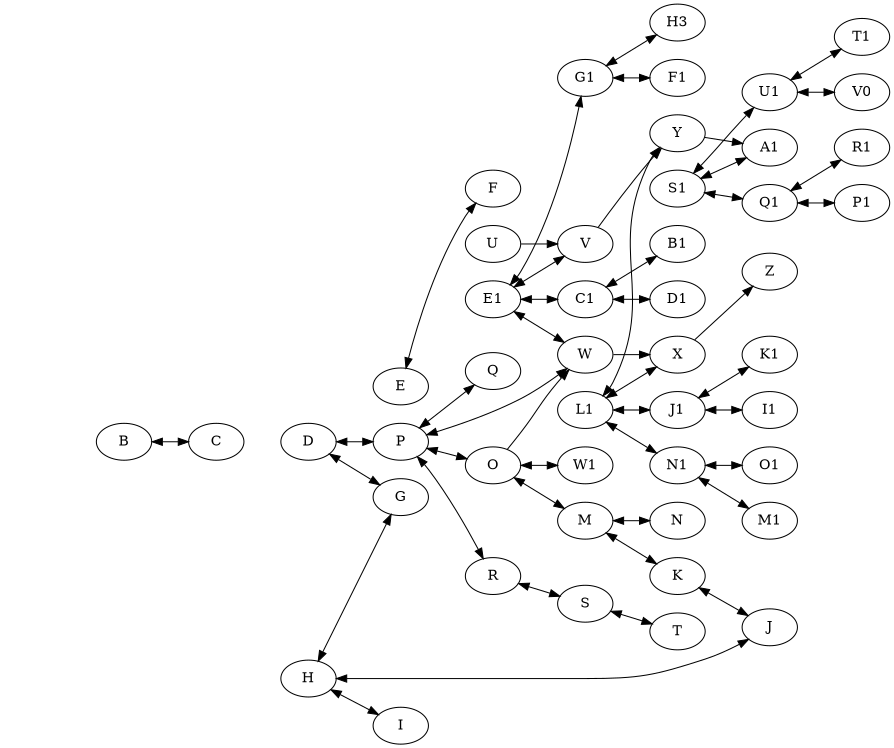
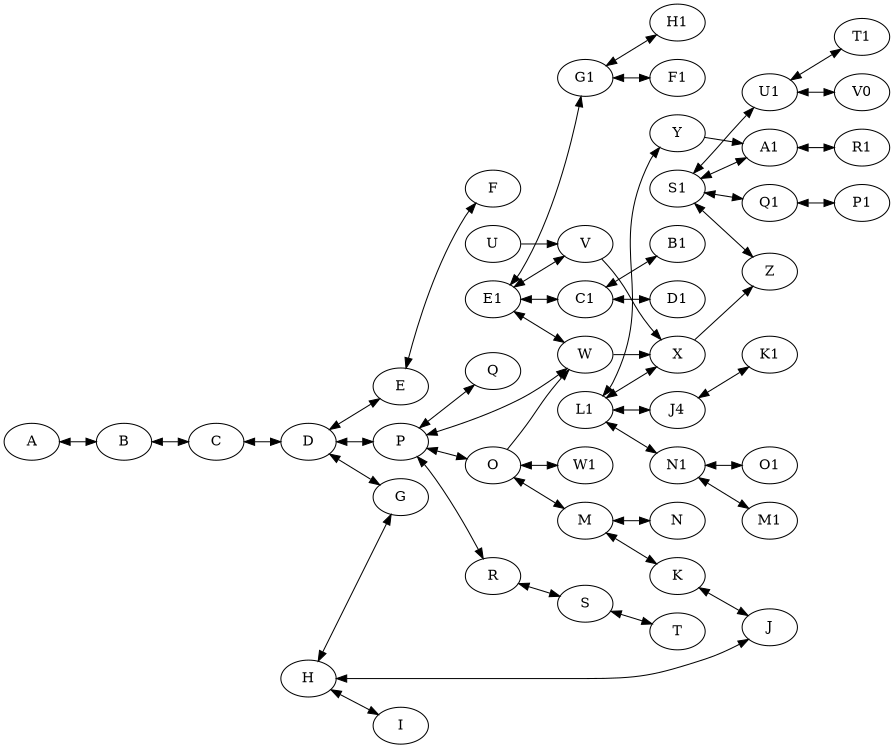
(678, 23) -> (678, 23)
(816, 175) -> (816, 148)
(625, 191) -> (625, 289)
none -> (724, 230)
(678, 410) -> (678, 410)
(770, 410) -> none
none -> (355, 414)
none -> (32, 442)
none -> (263, 442)
